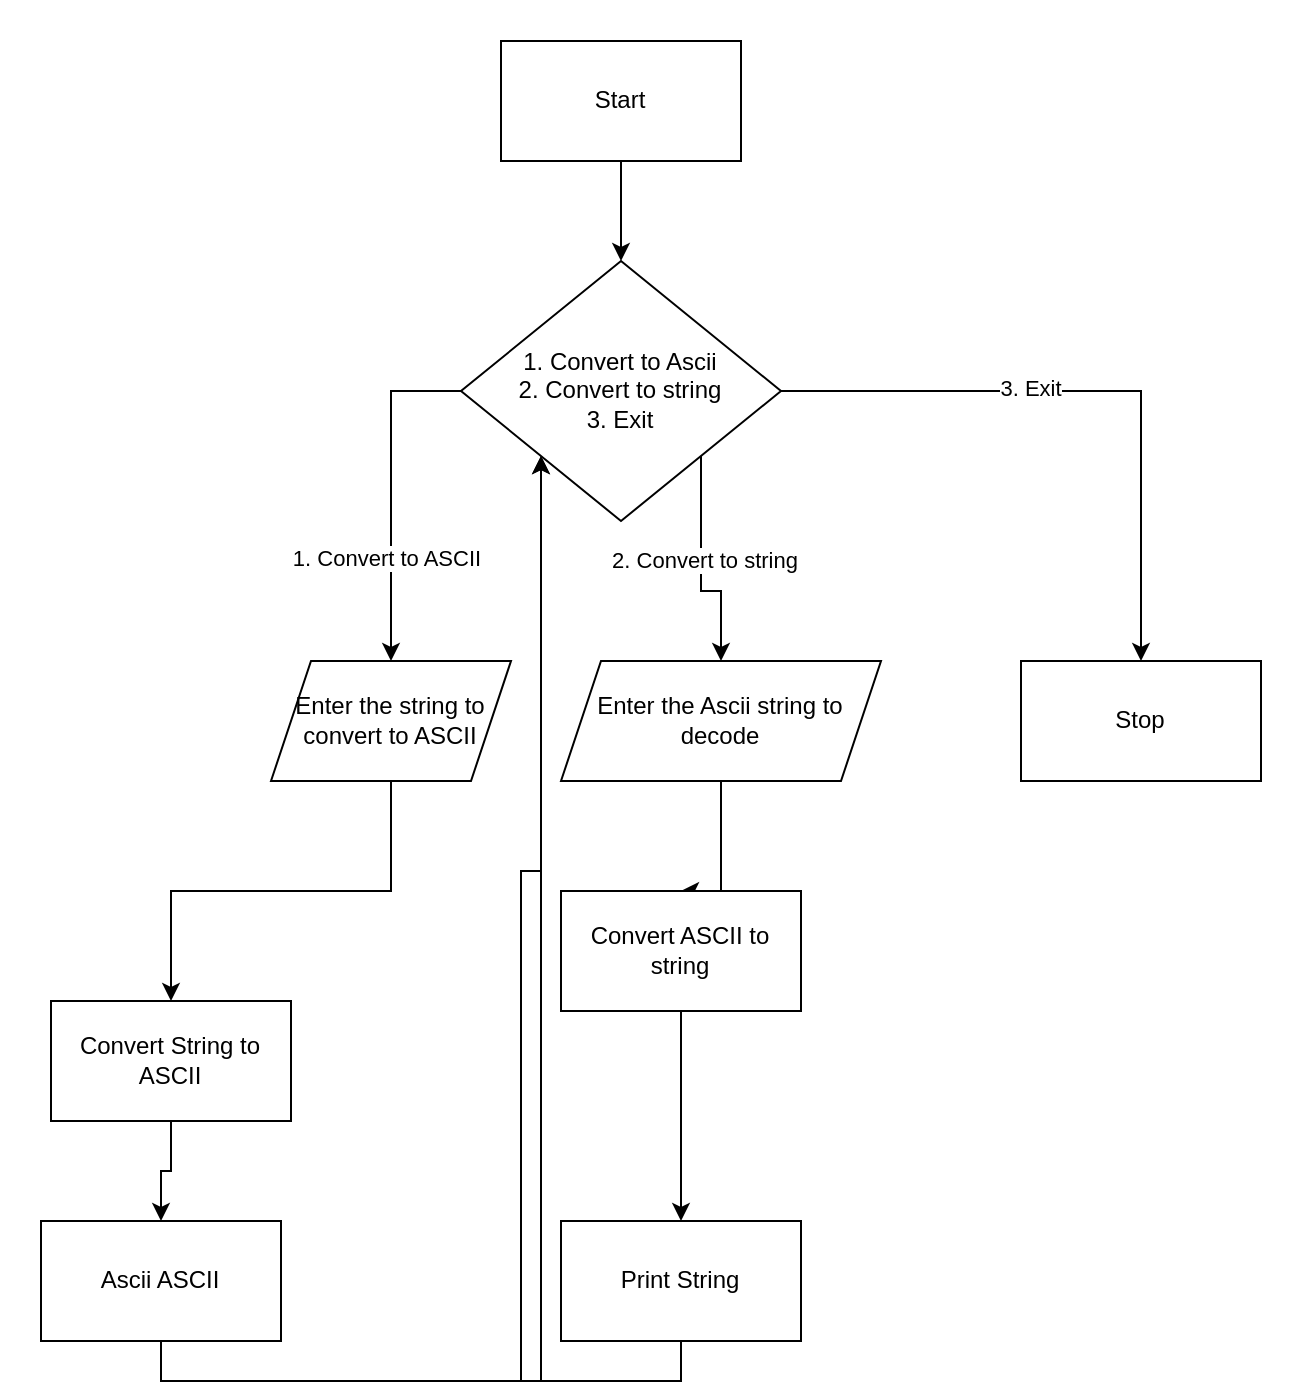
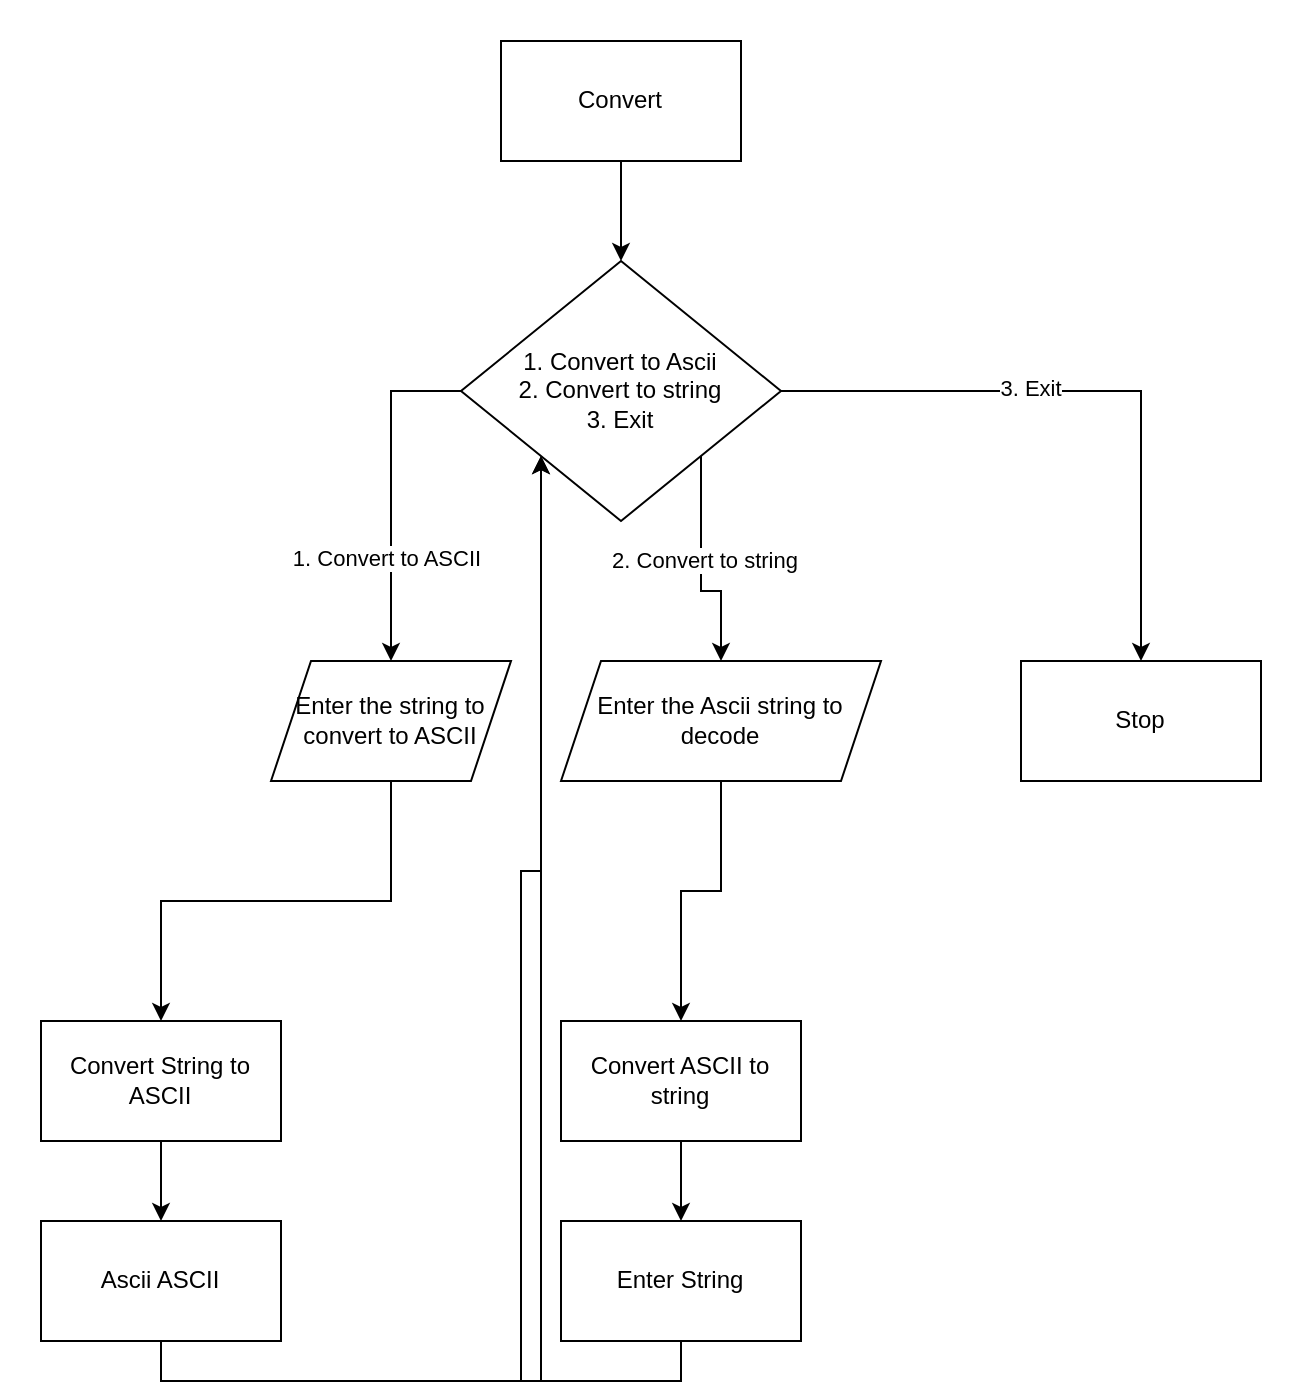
(621, 101) -> (621, 101)
(681, 951) -> (681, 1081)
(171, 1061) -> (161, 1081)
(681, 1281) -> (681, 1281)
